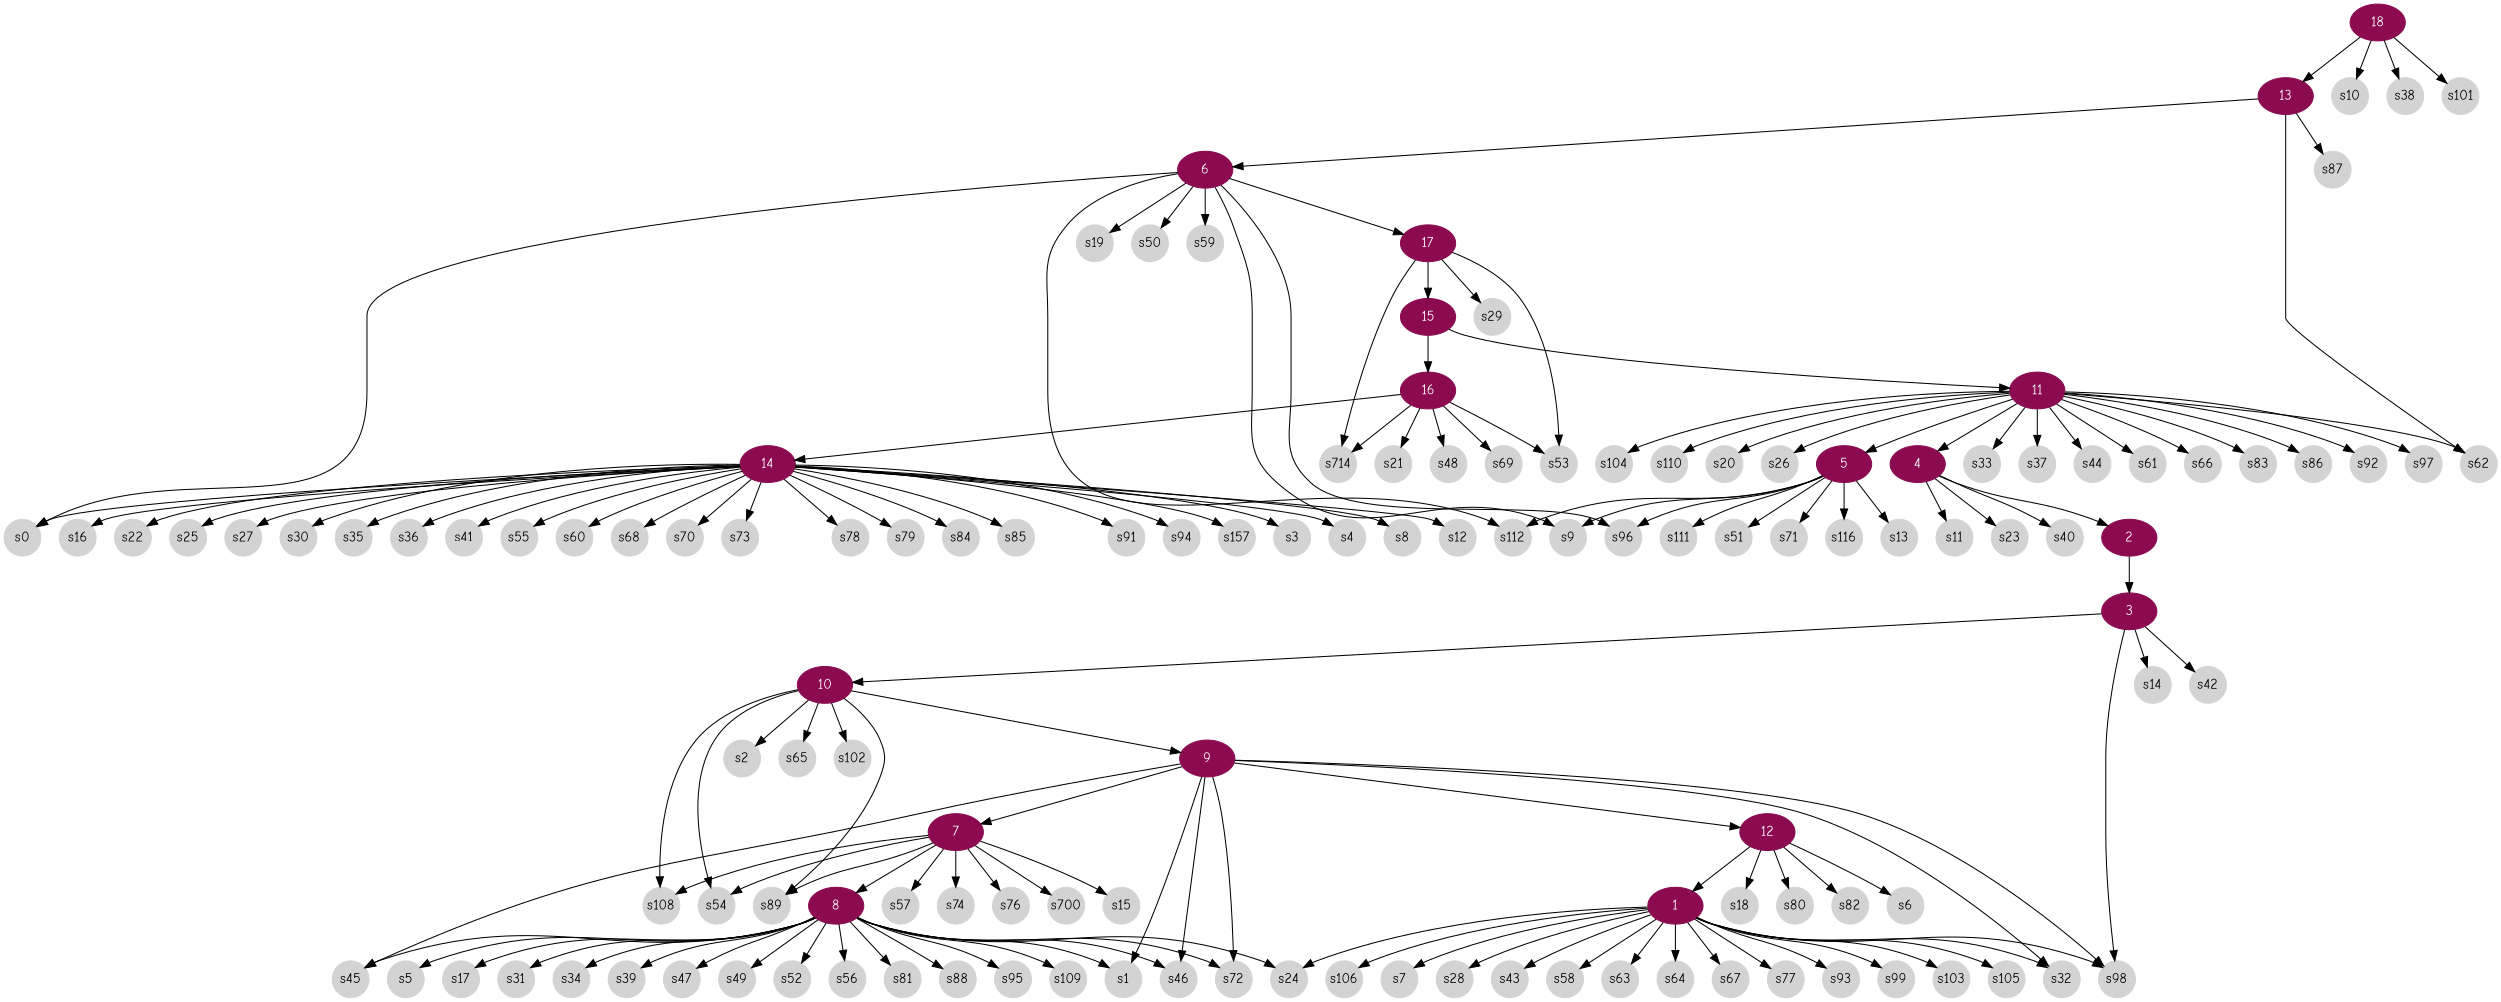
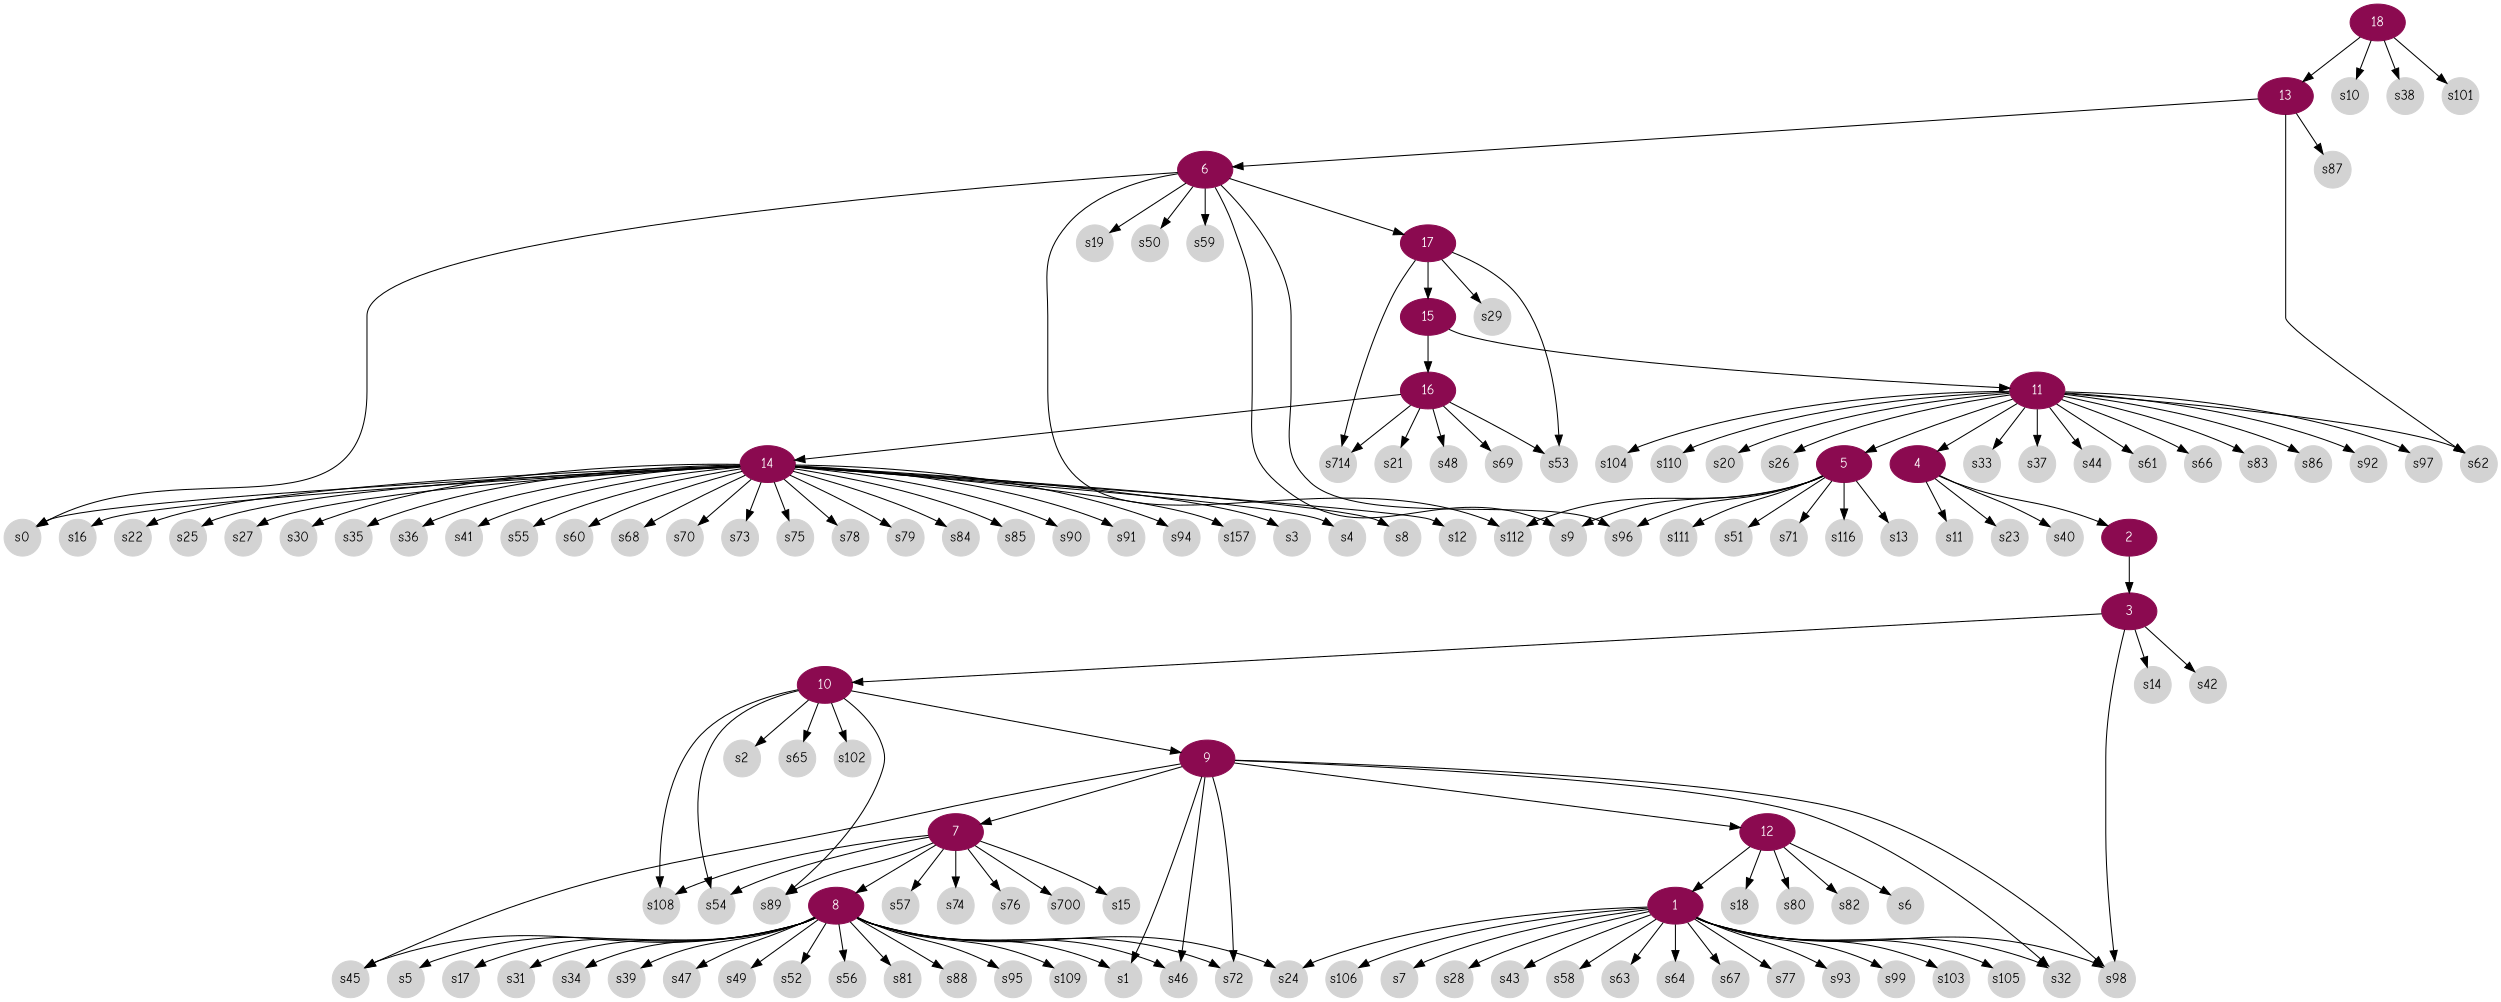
none -> (795, 538)
none -> (1071, 538)
